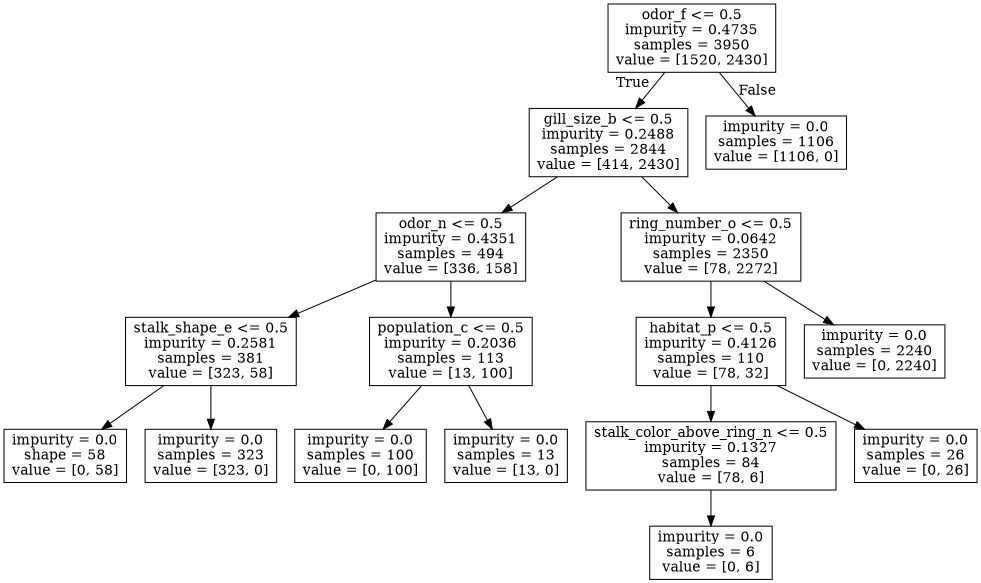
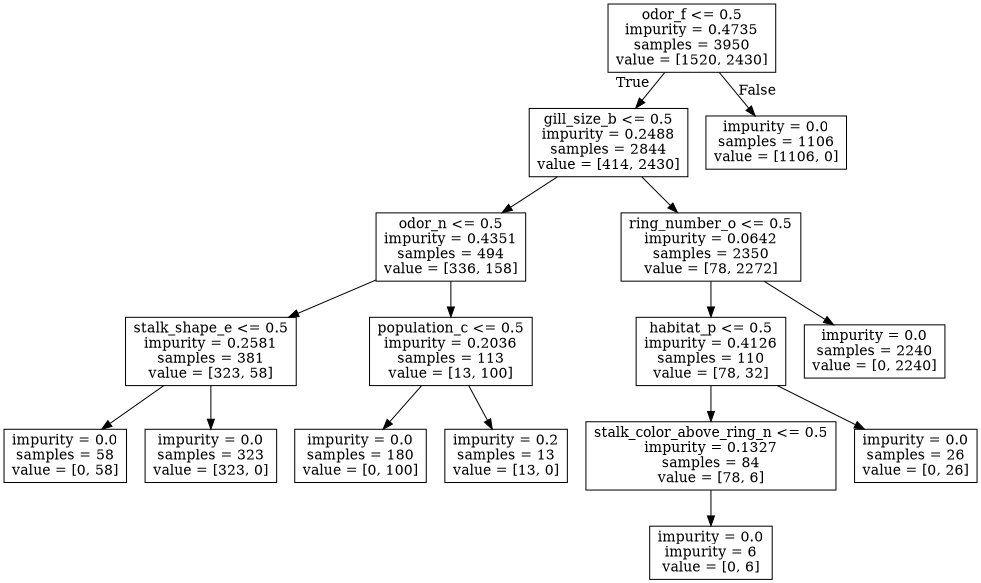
(65, 456) -> (65, 456)
(360, 456) -> (360, 456)
(506, 456) -> (506, 456)
(711, 553) -> (711, 553)
